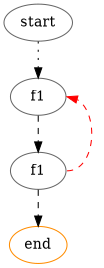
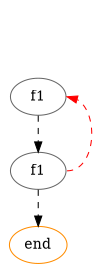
(38, 23) -> none
